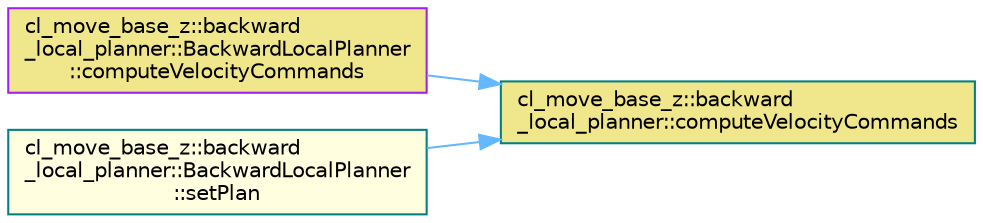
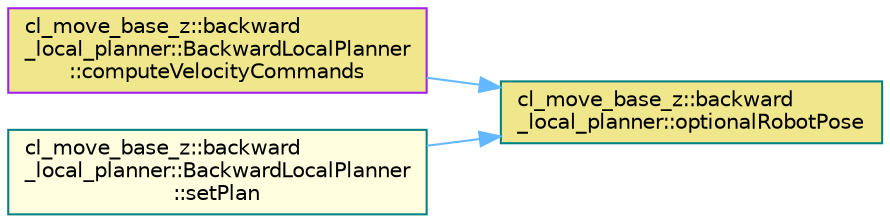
(738, 112) -> (692, 112)
